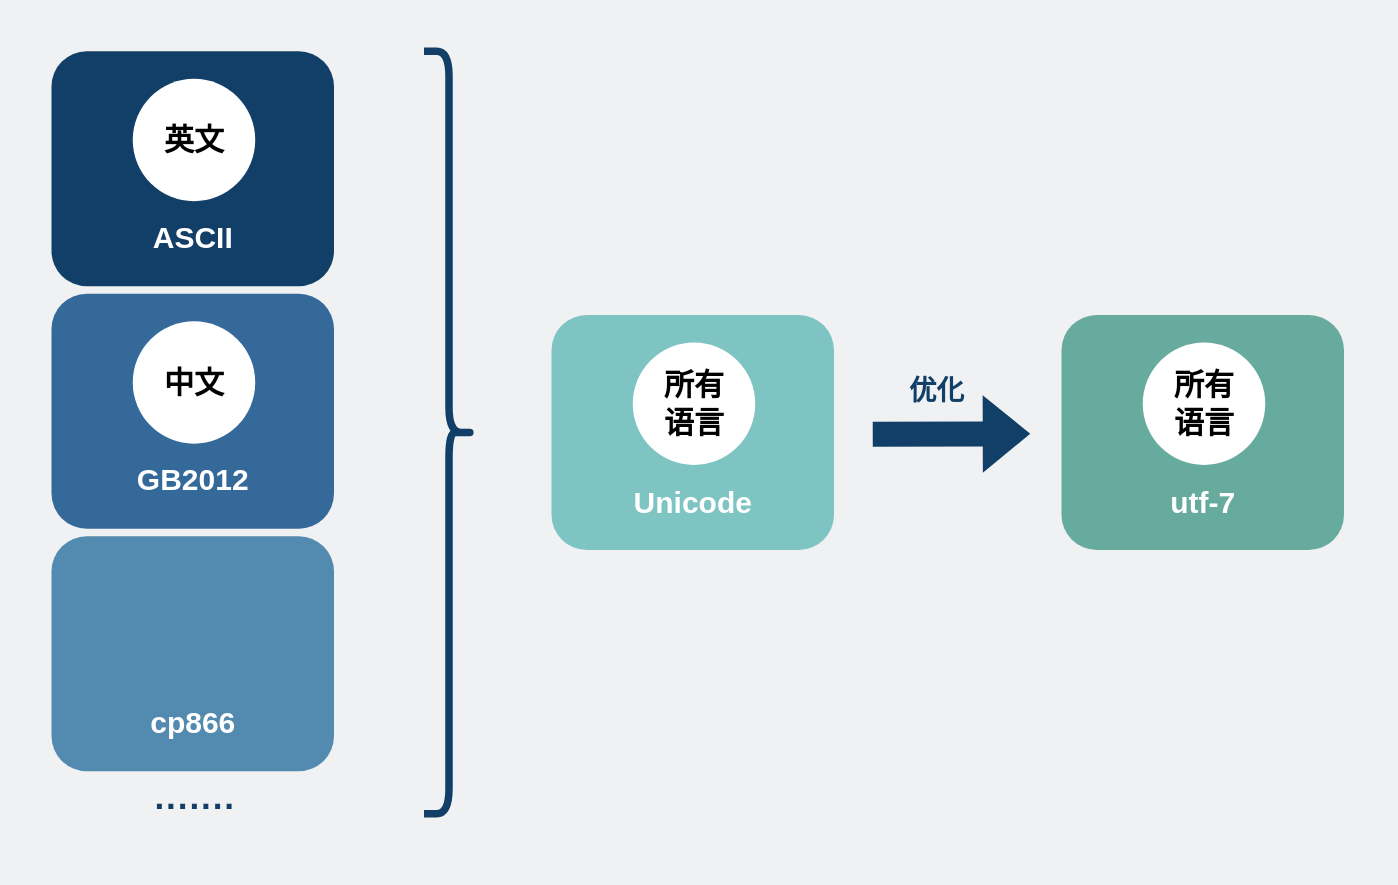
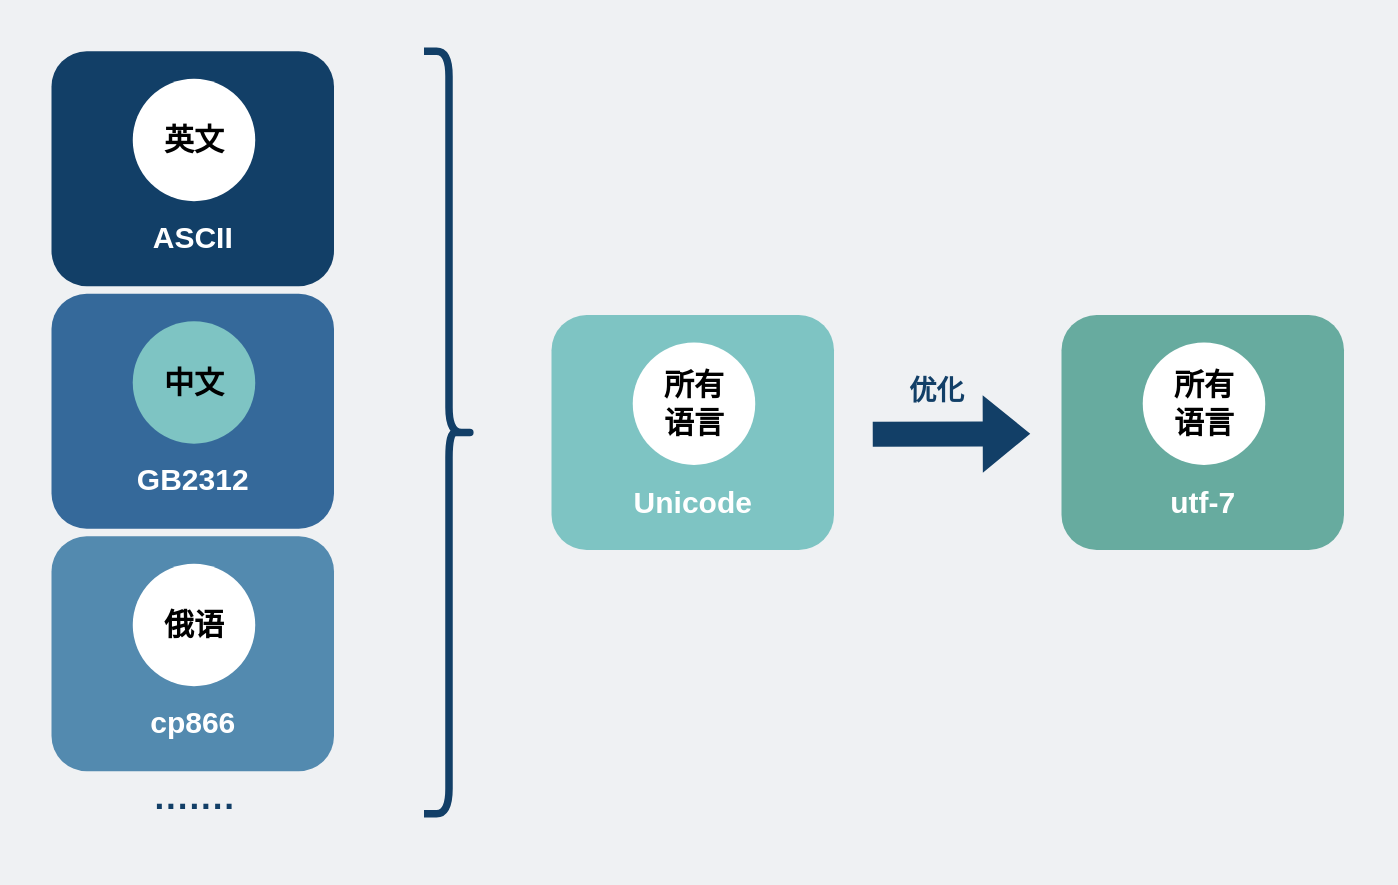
(194, 383) -> (194, 383)
(194, 481) -> (194, 481)
none -> (194, 625)
